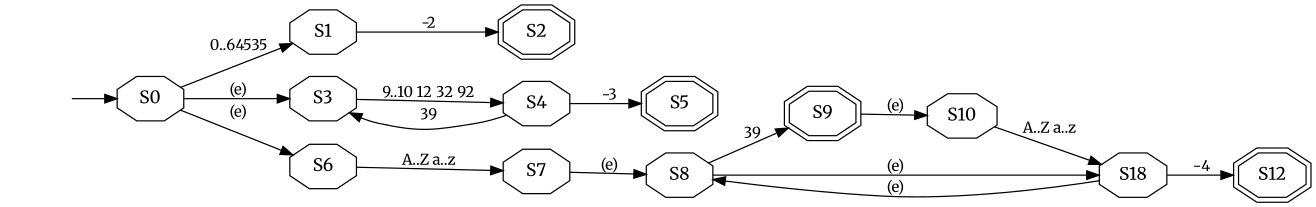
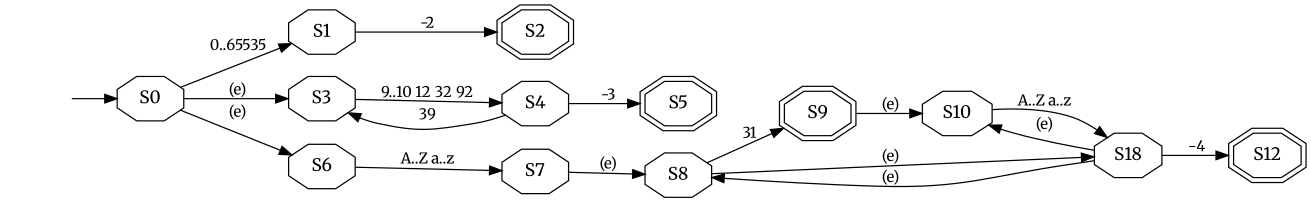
(237, 46) -> (236, 46)
(751, 134) -> (748, 134)
none -> (1047, 141)
